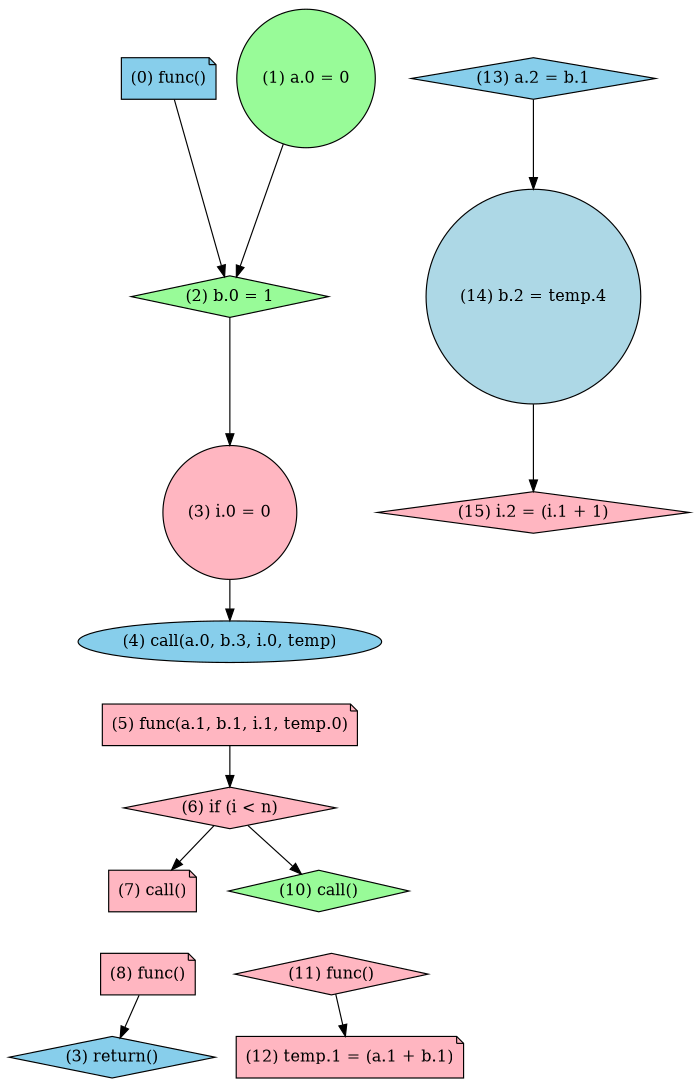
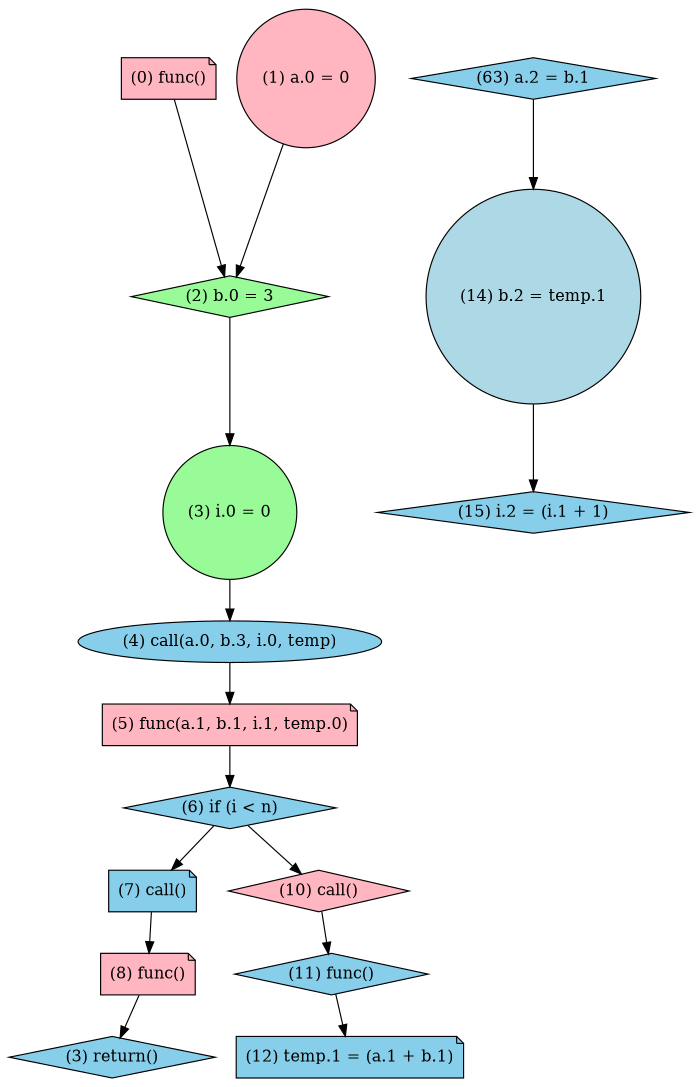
(169, 78) -> (169, 78)
(306, 78) -> (306, 78)
(533, 78) -> (533, 78)
(230, 297) -> (230, 297)
(533, 297) -> (533, 297)
(230, 512) -> (230, 512)
(533, 512) -> (533, 512)
none -> (230, 678)
(230, 808) -> (230, 808)
(153, 891) -> (153, 891)
(319, 891) -> (319, 891)
none -> (151, 927)
none -> (324, 927)
(331, 974) -> (331, 974)
(350, 1057) -> (350, 1057)
